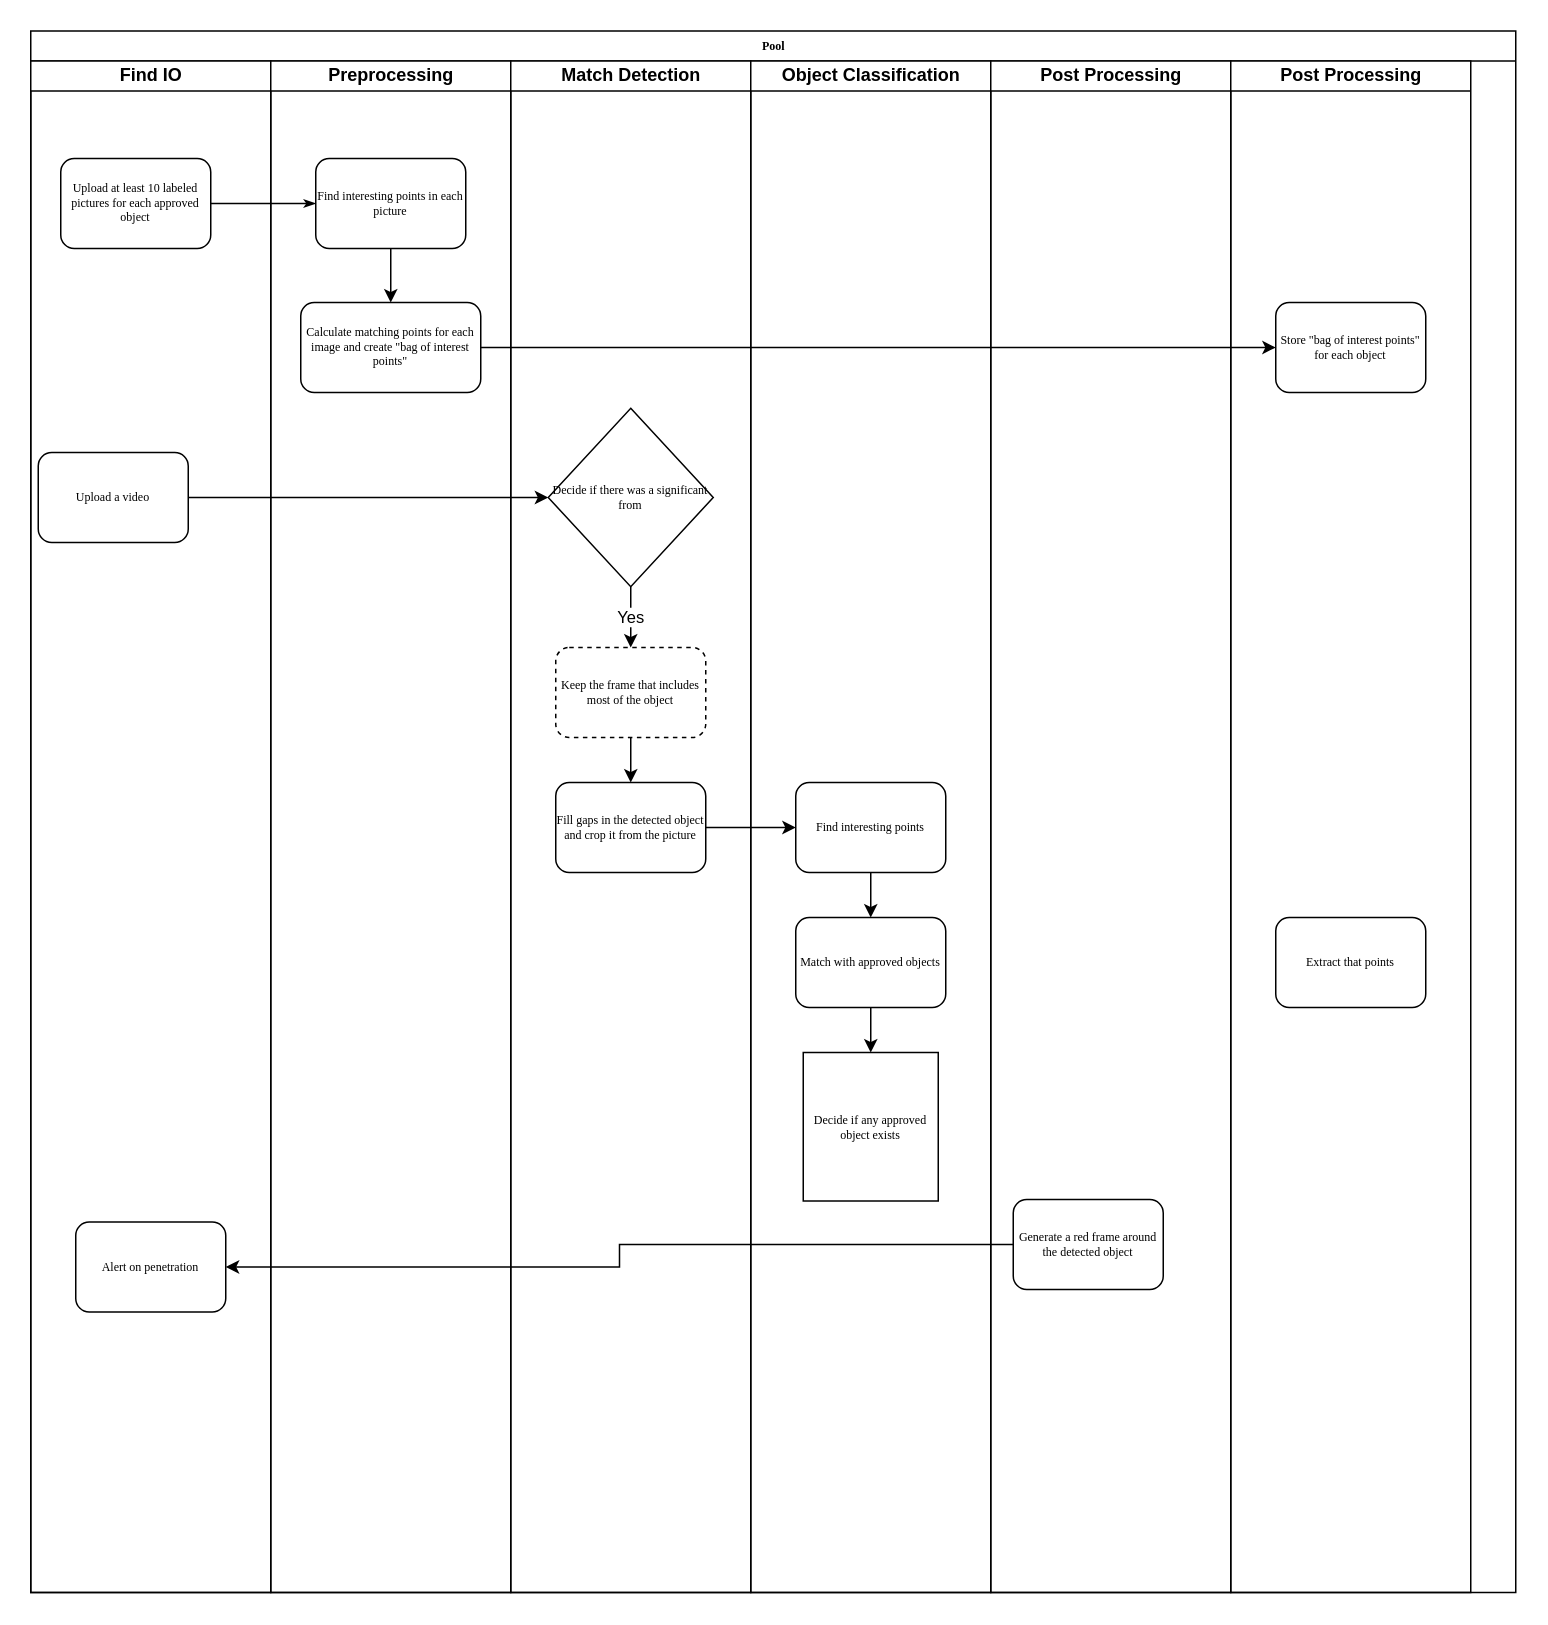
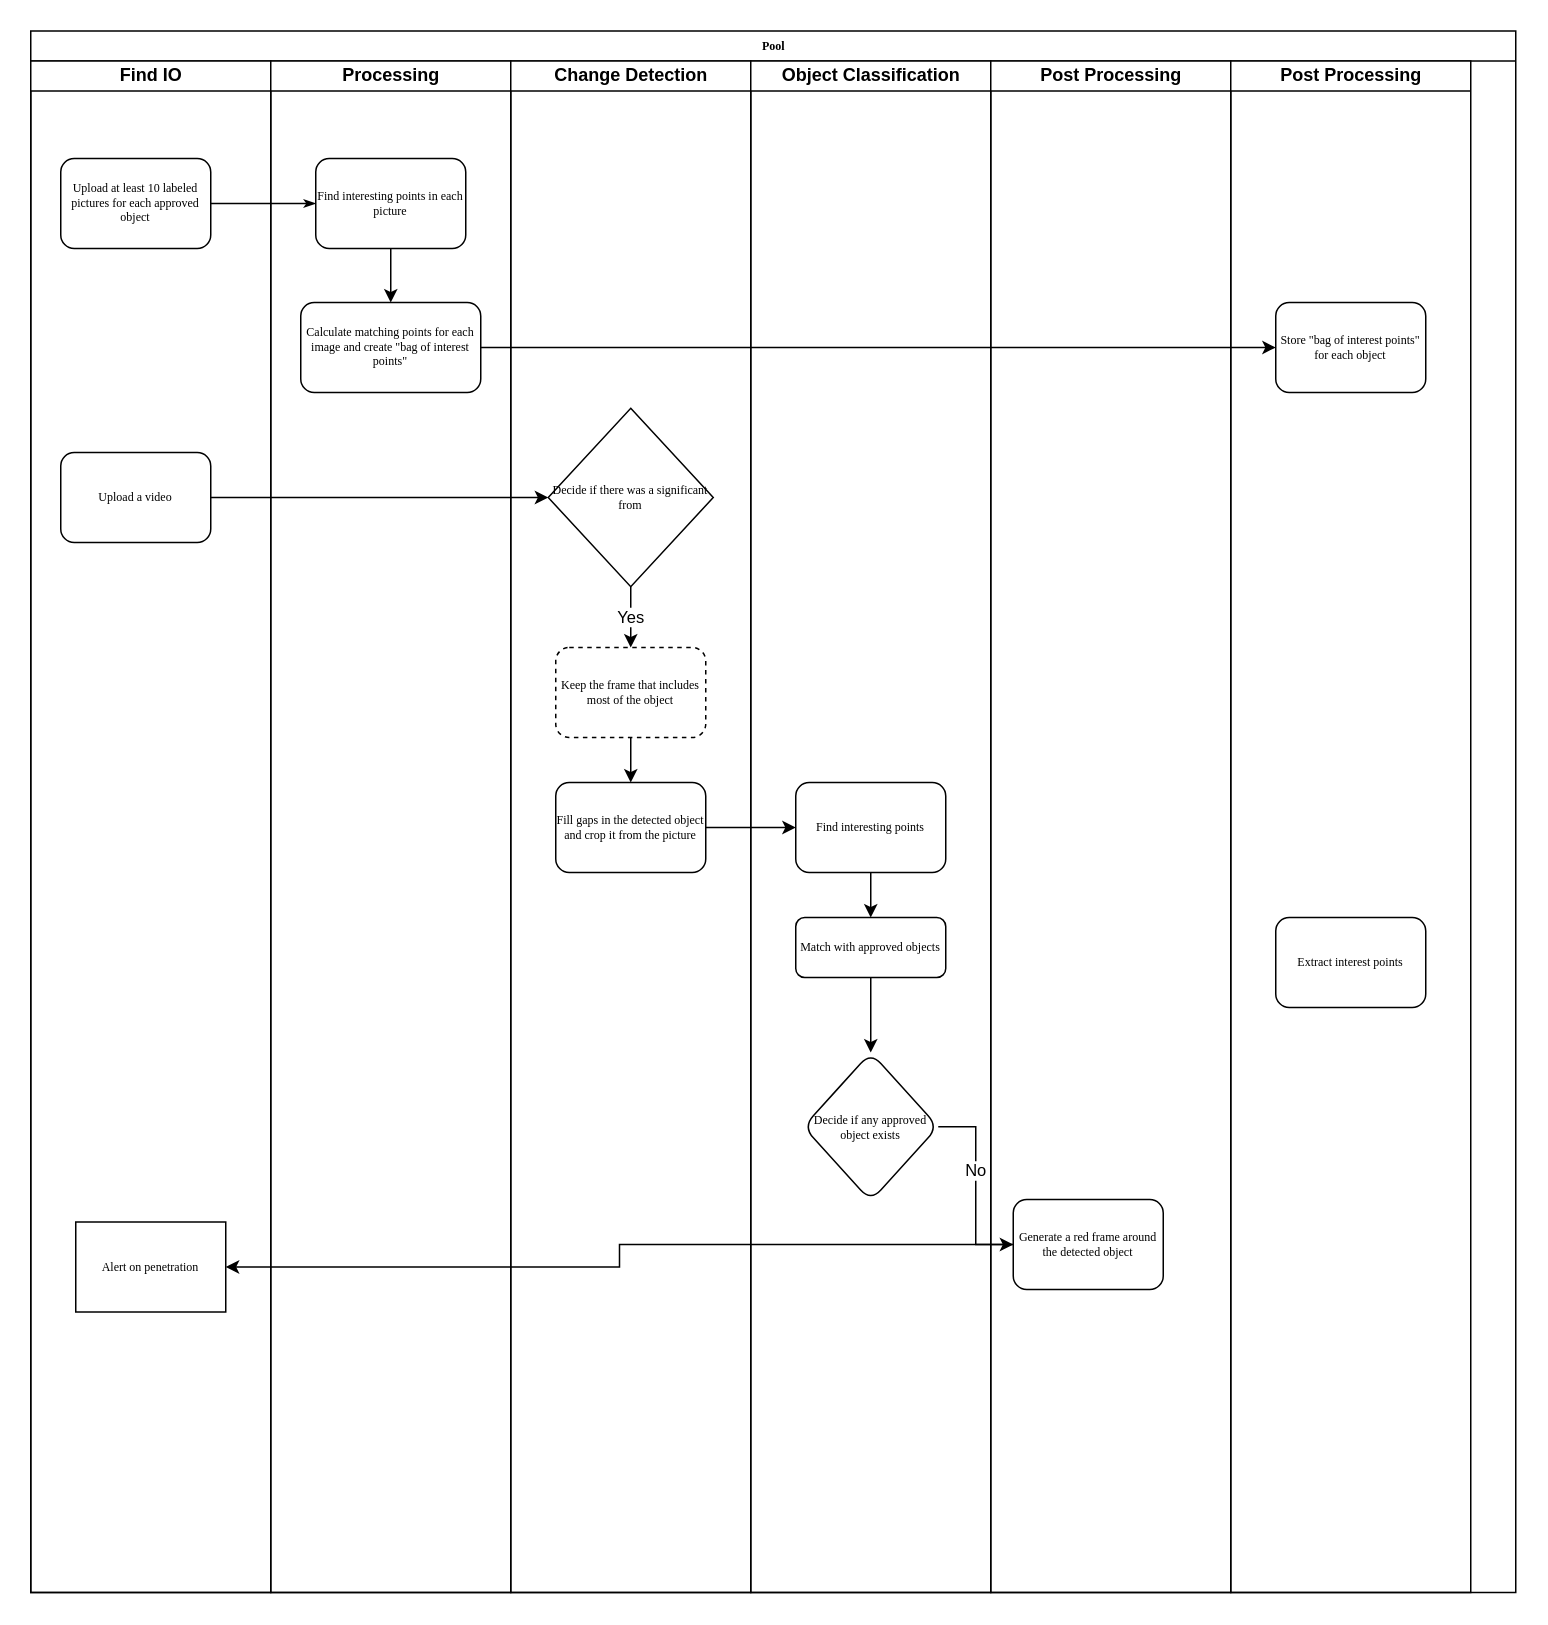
(392, 76) -> (392, 76)
(632, 76) -> (632, 76)
(113, 497) -> (136, 497)
(871, 962) -> (871, 947)
(1351, 962) -> (1351, 962)
(871, 1127) -> (871, 1127)
none -> (976, 1165)
(151, 1267) -> (151, 1267)
